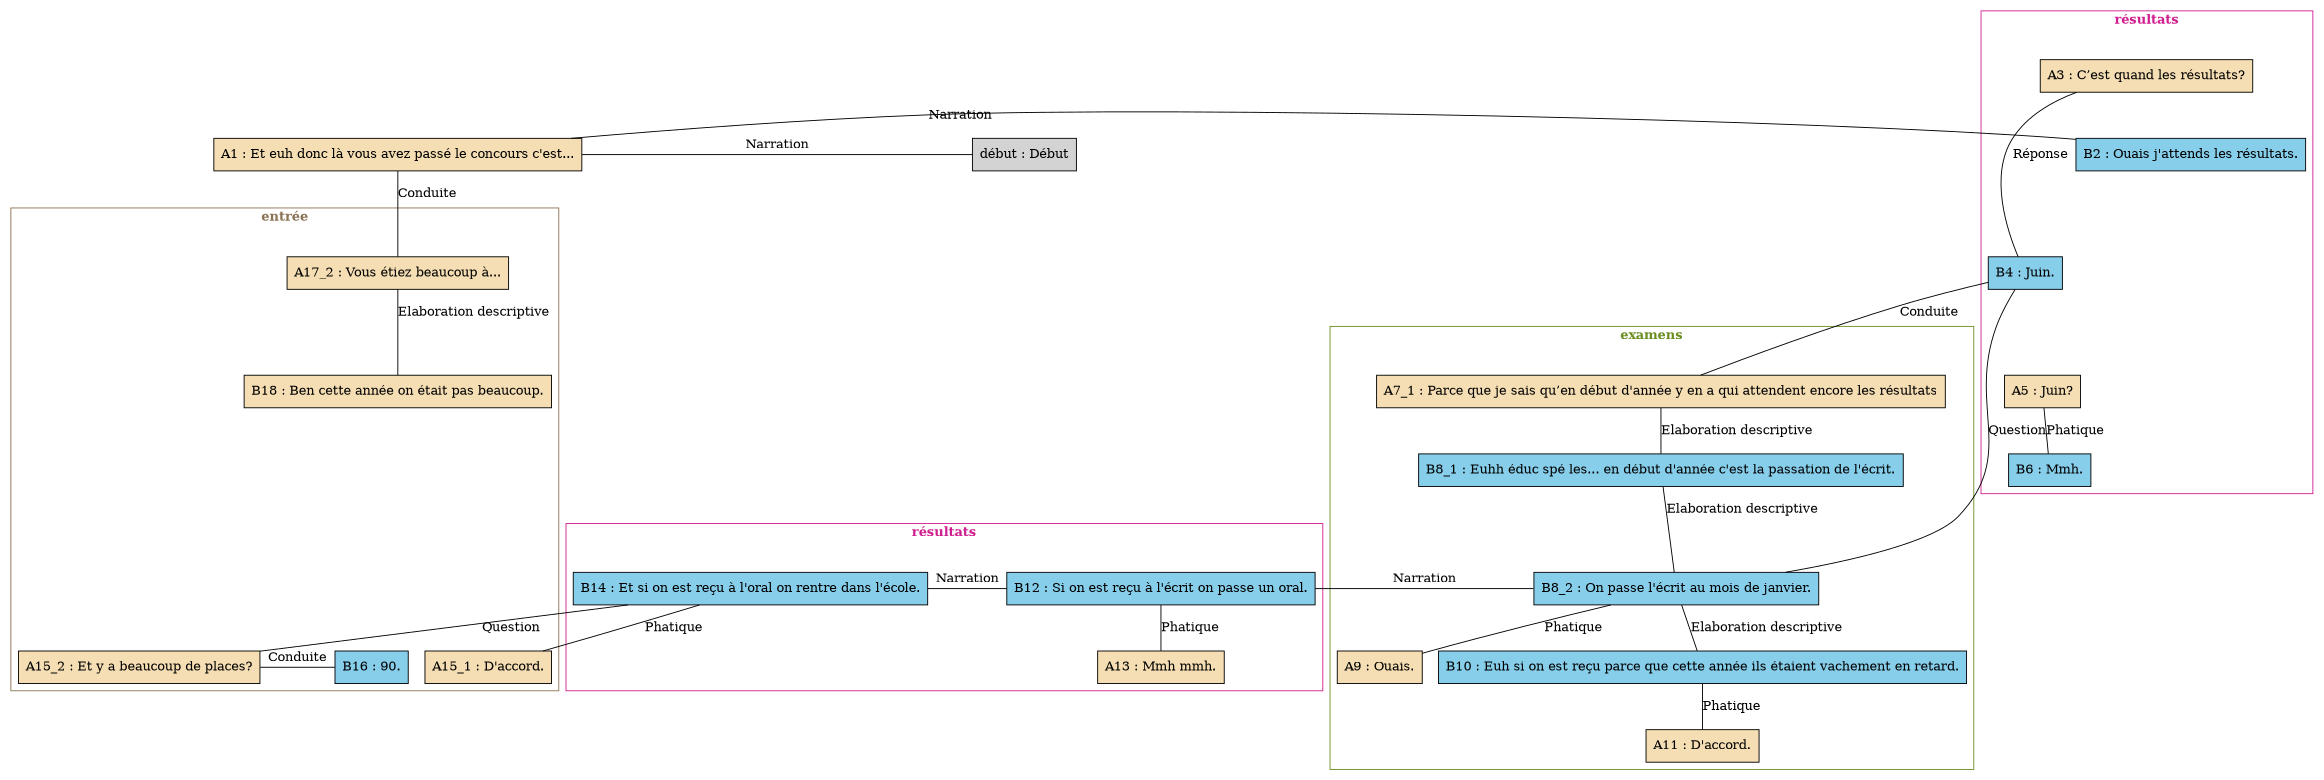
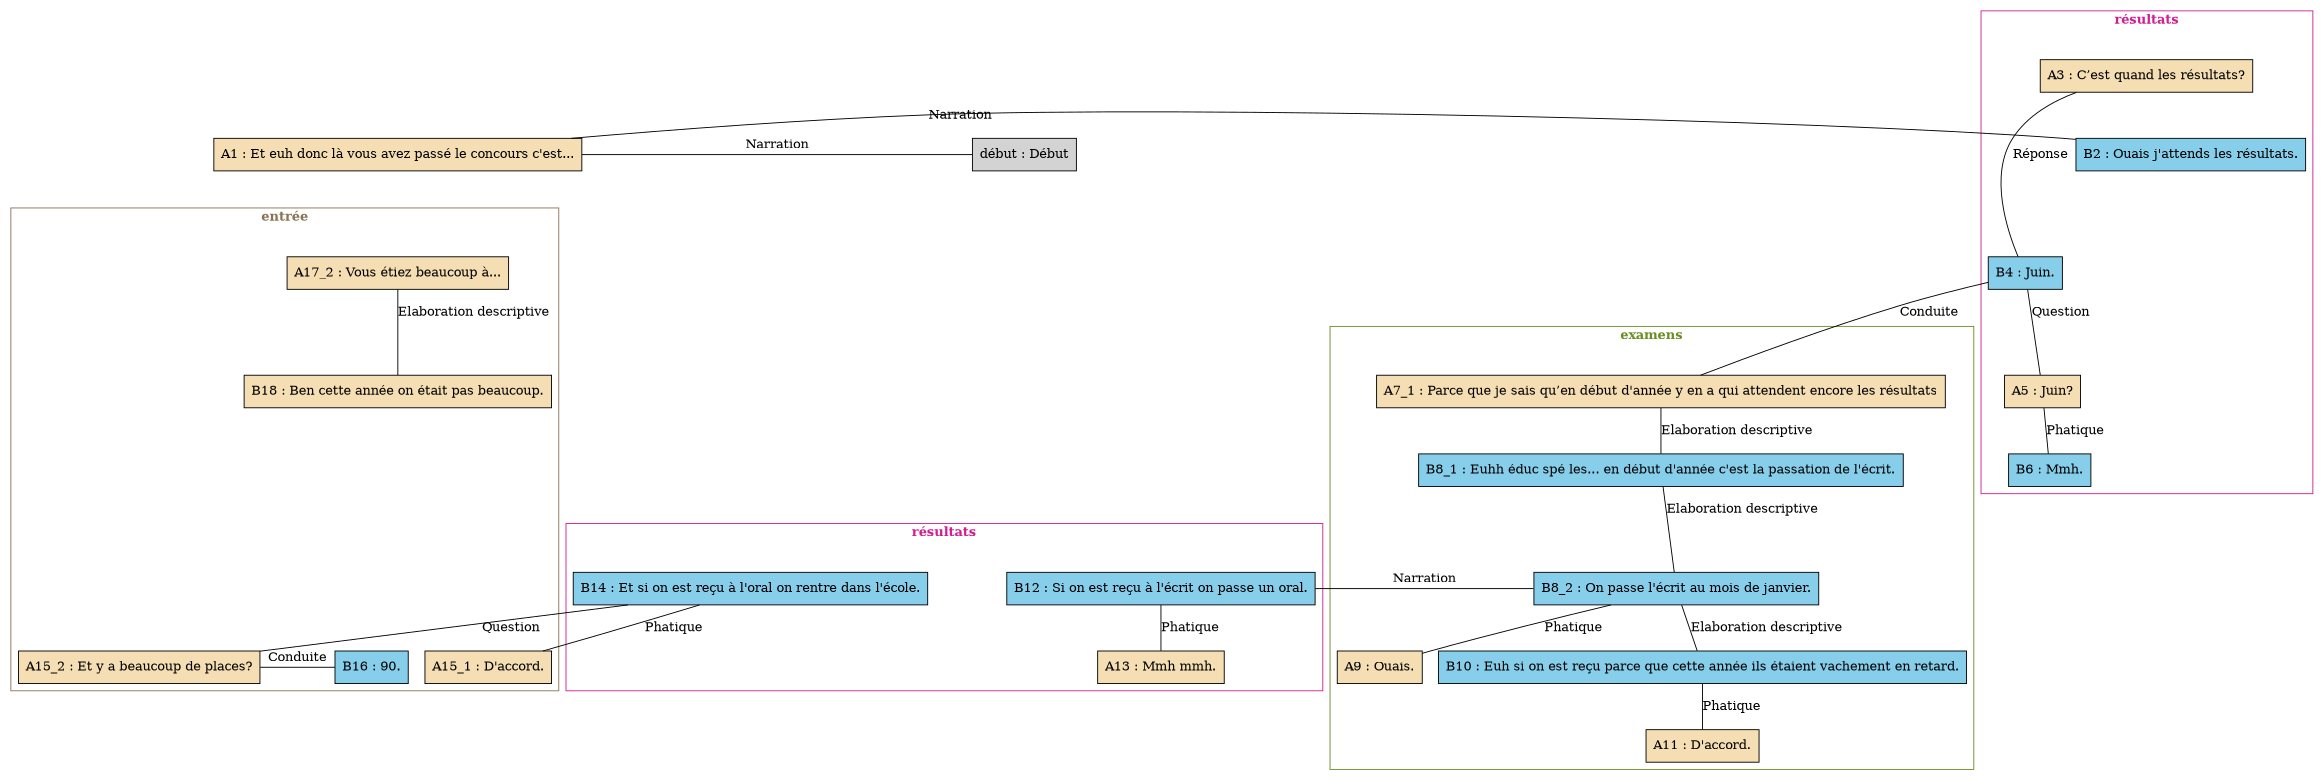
(398, 214) -> none
(1963, 510) -> (2034, 332)
(967, 589) -> none
